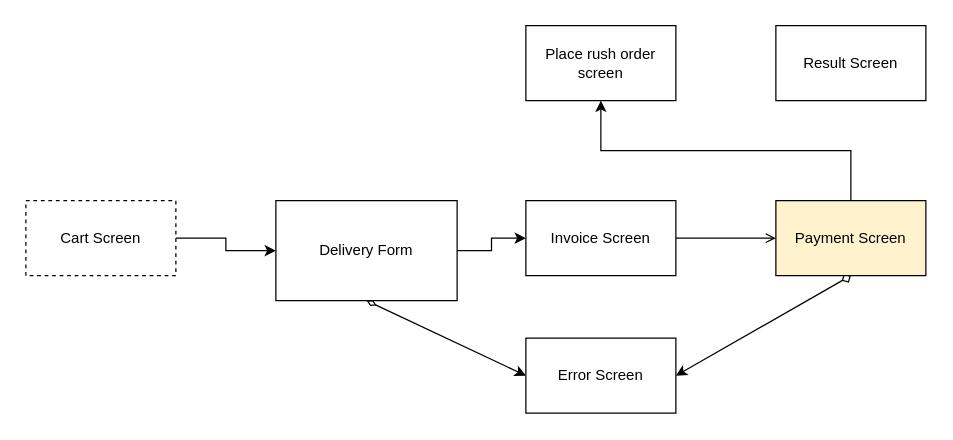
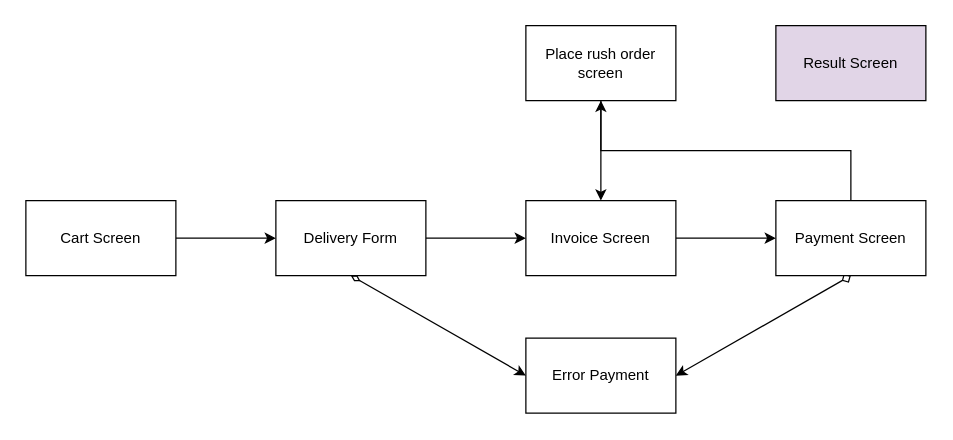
(851, 63) -> (851, 63)
none -> (601, 172)
(101, 238) -> (101, 238)
(767, 238) -> (766, 238)
(851, 238) -> (851, 238)
(366, 251) -> (351, 238)
(601, 376) -> (601, 376)
